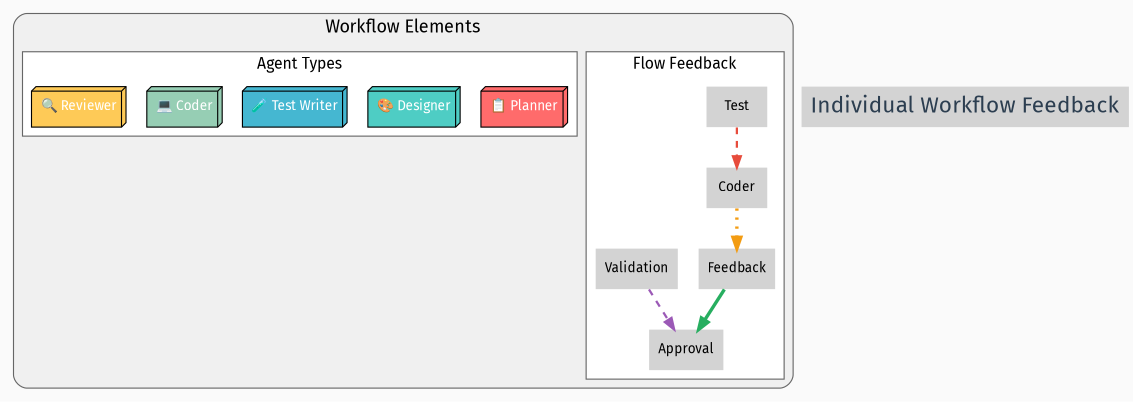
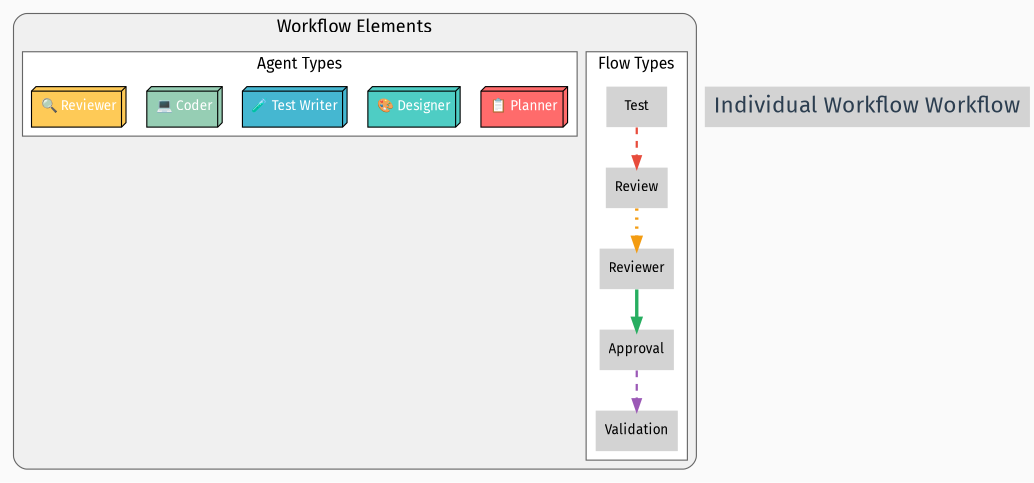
(685, 65) -> (637, 65)
(965, 107) -> (867, 107)
(737, 188) -> (637, 188)
(737, 269) -> (637, 269)
(659, 305) -> (637, 385)
